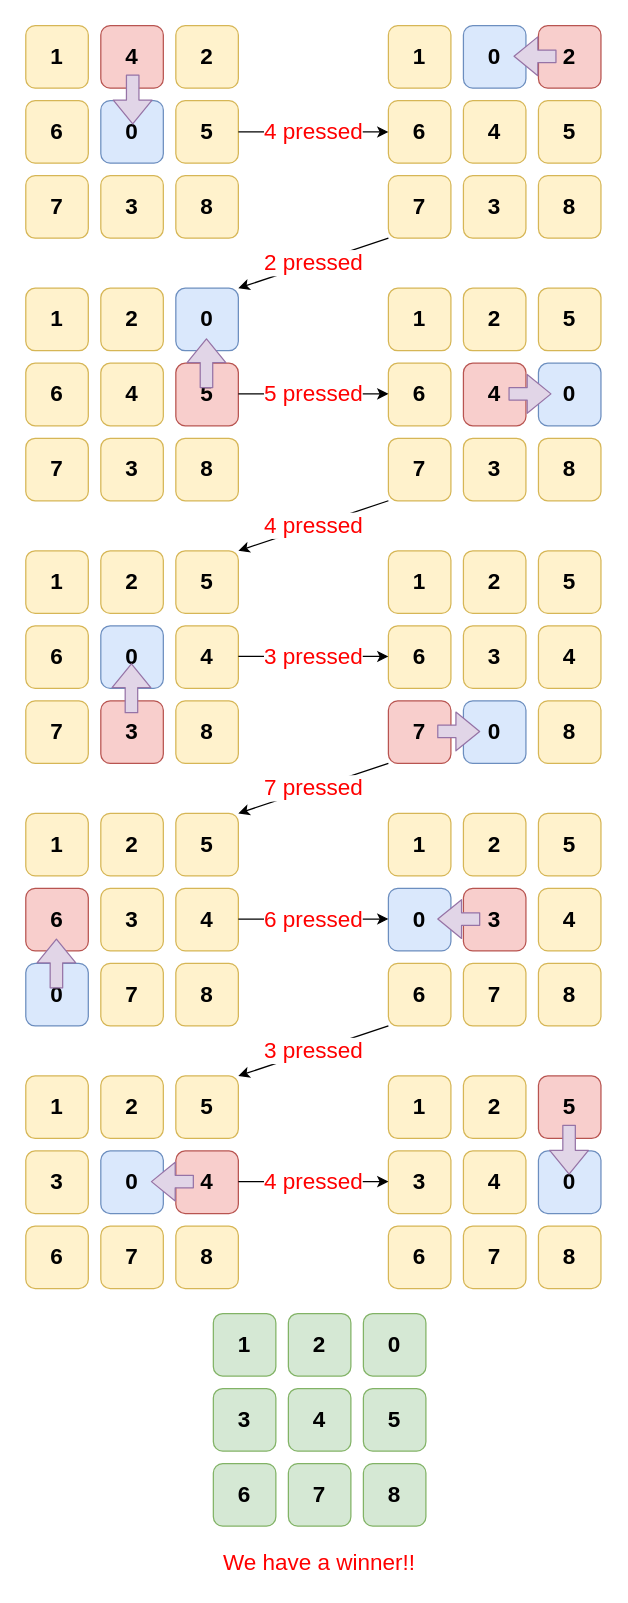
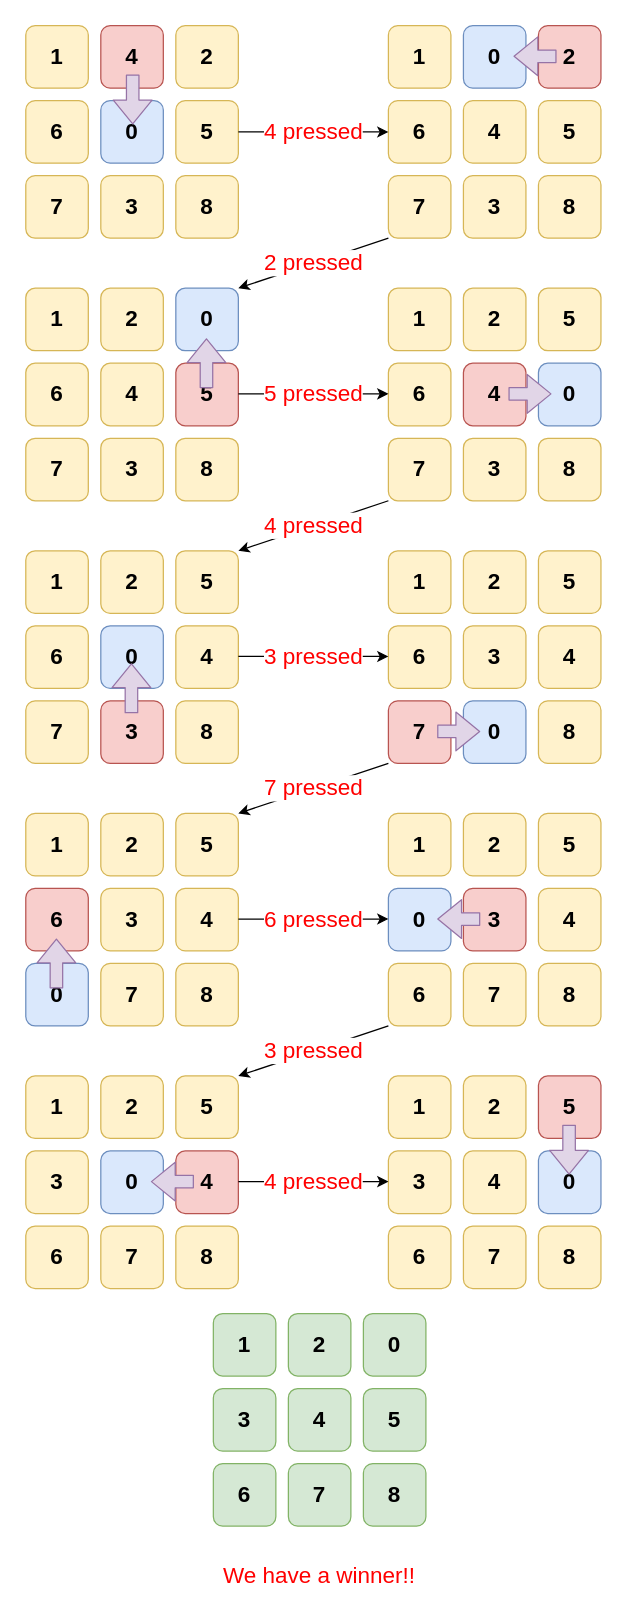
(319, 1563) -> (319, 1576)
